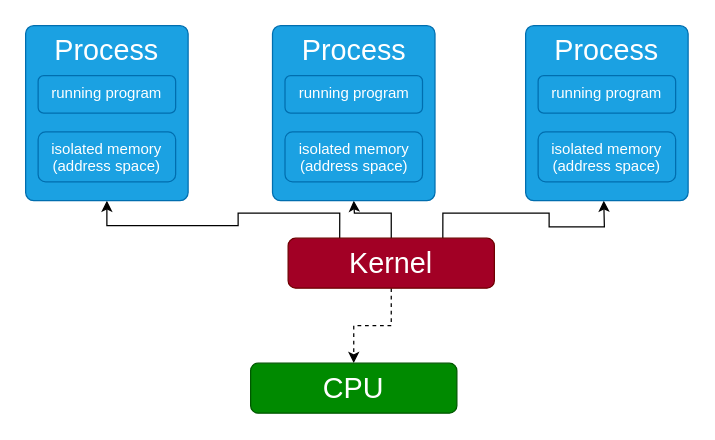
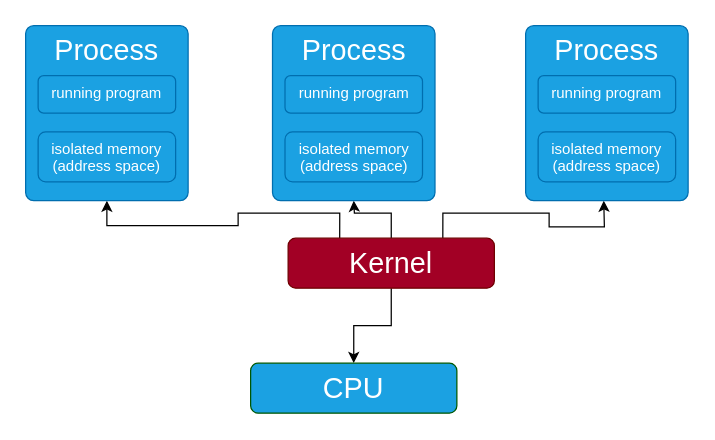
(376, 326) -> (376, 326)
(354, 388) -> (354, 388)
